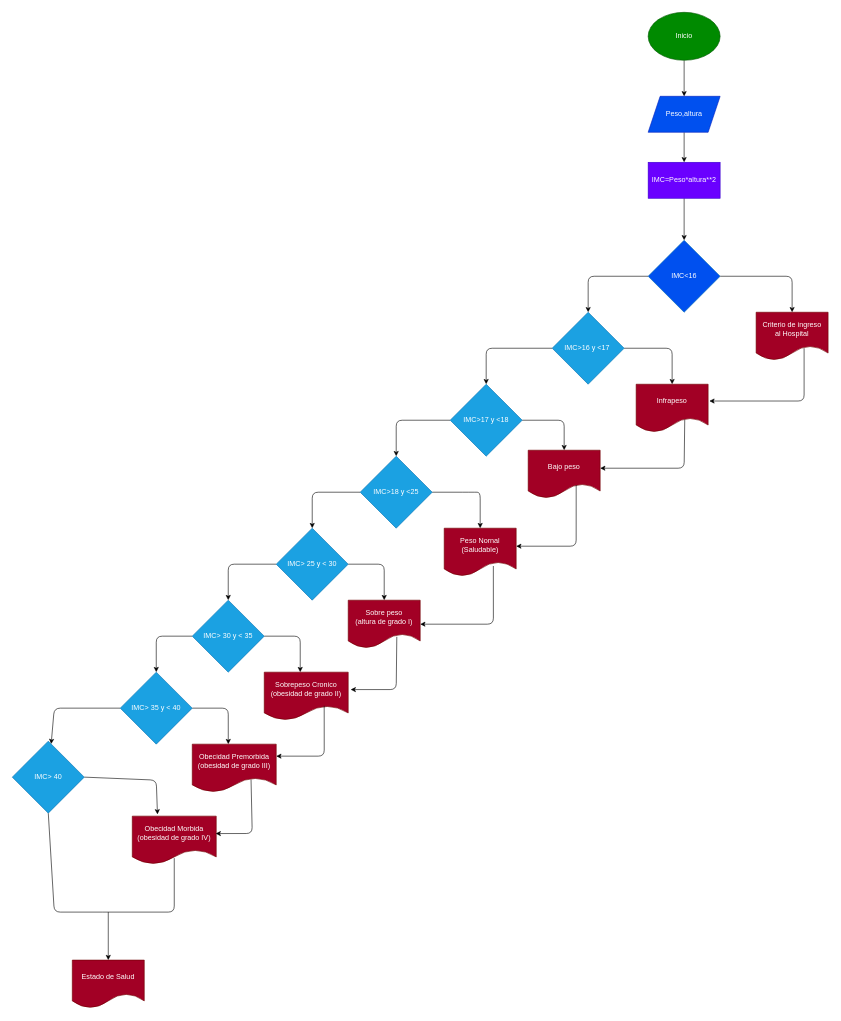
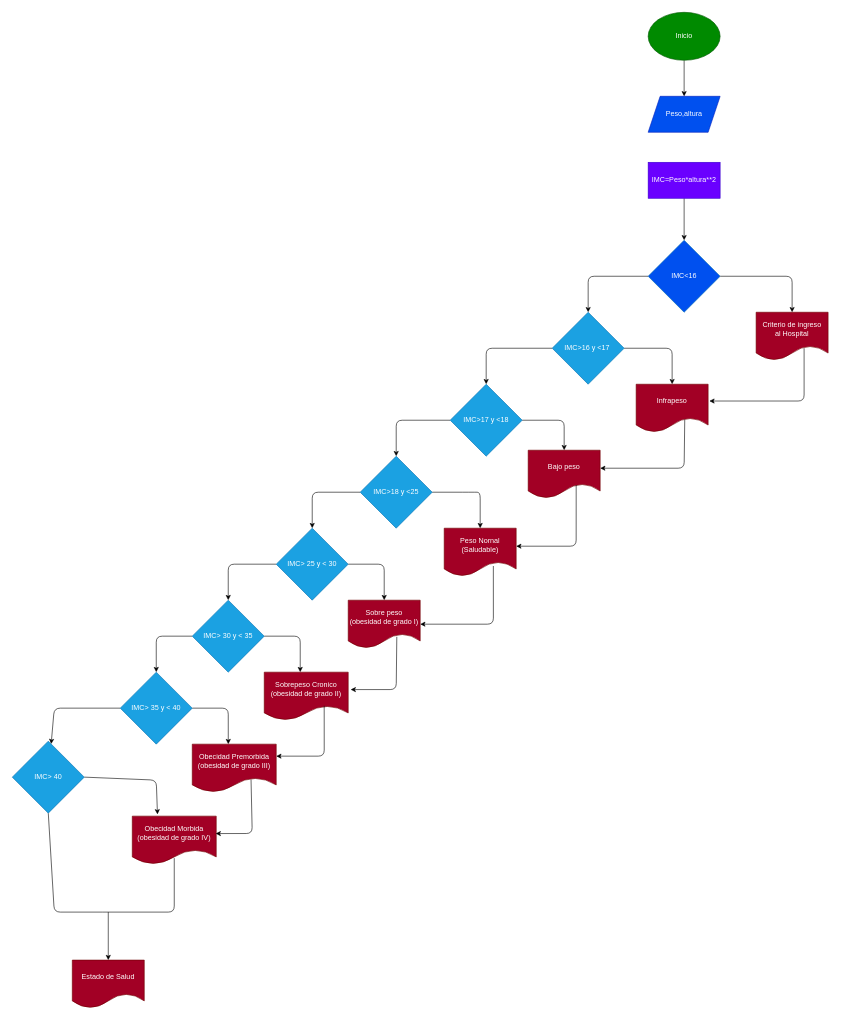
(684, 156) -> none
(384, 617) -> (384, 617)
